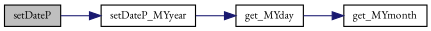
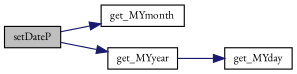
(148, 16) -> (143, 58)
(318, 16) -> (75, 29)
